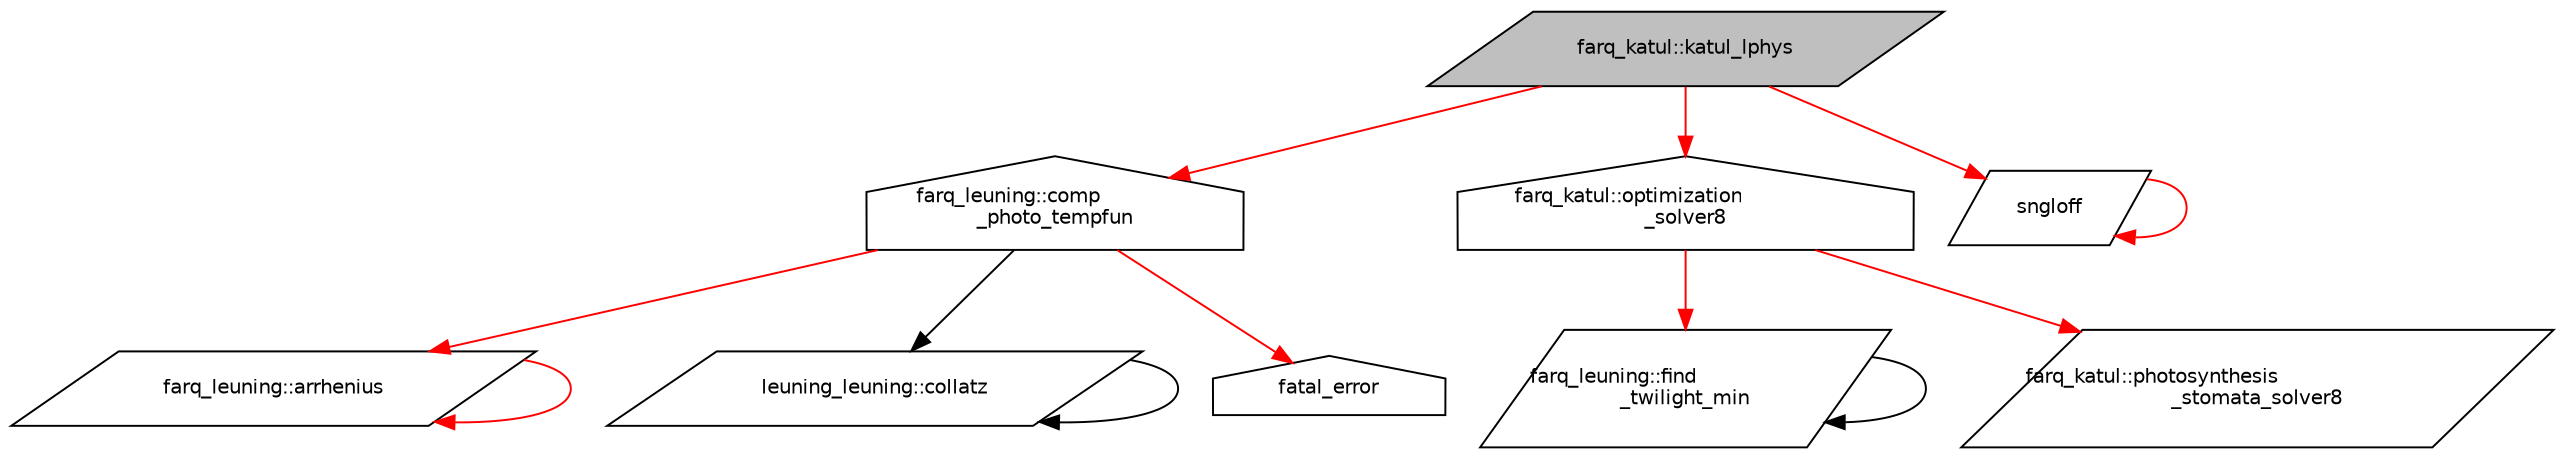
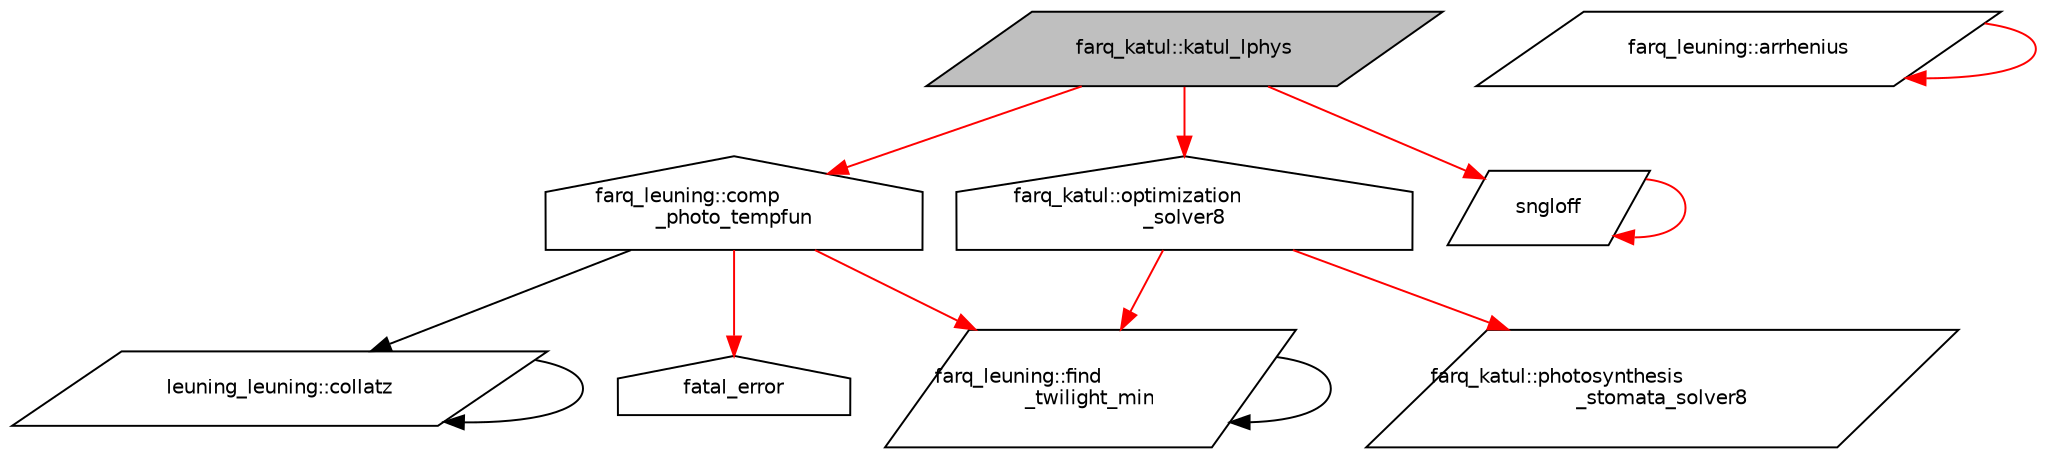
(663, 299) -> (886, 285)
